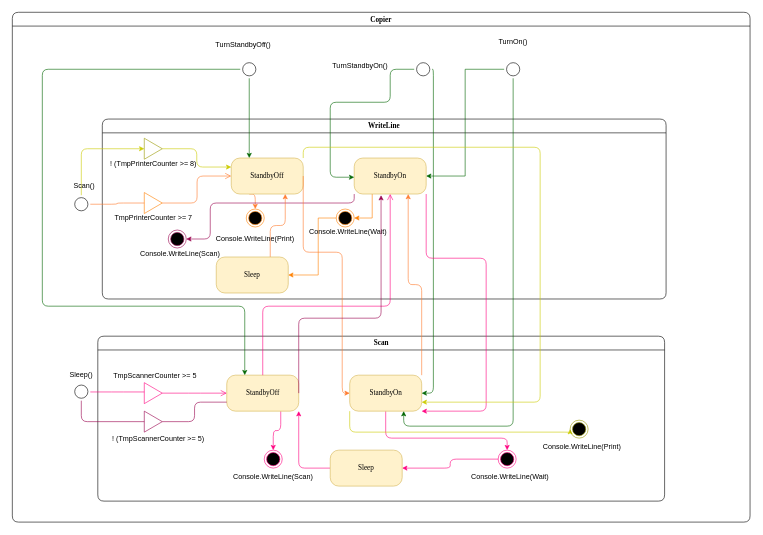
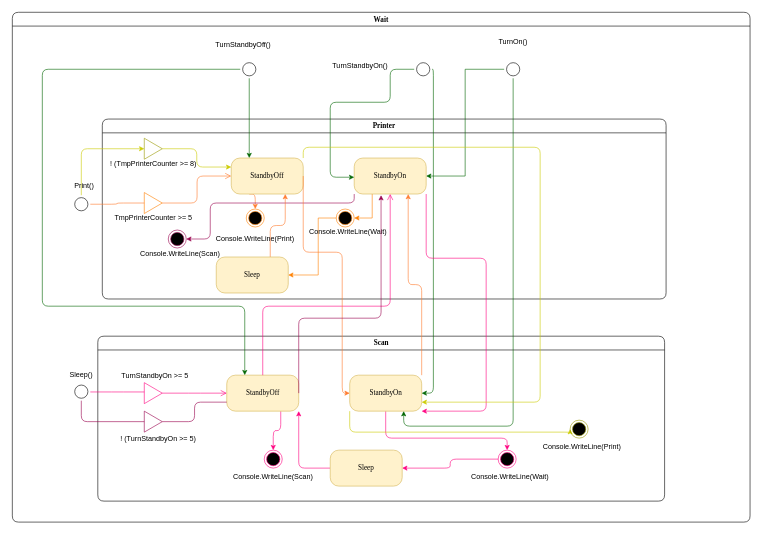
(381, 20) -> (381, 20)
(384, 126) -> (384, 126)
(84, 186) -> (84, 186)
(154, 218) -> (154, 218)
(155, 377) -> (155, 377)
(158, 440) -> (158, 440)
